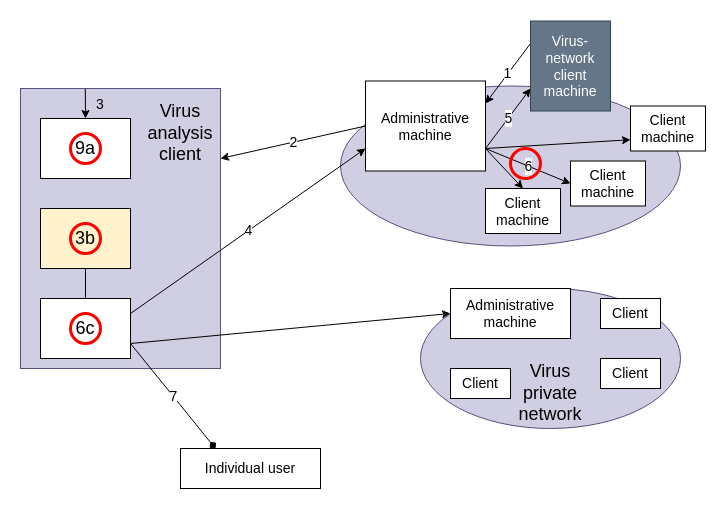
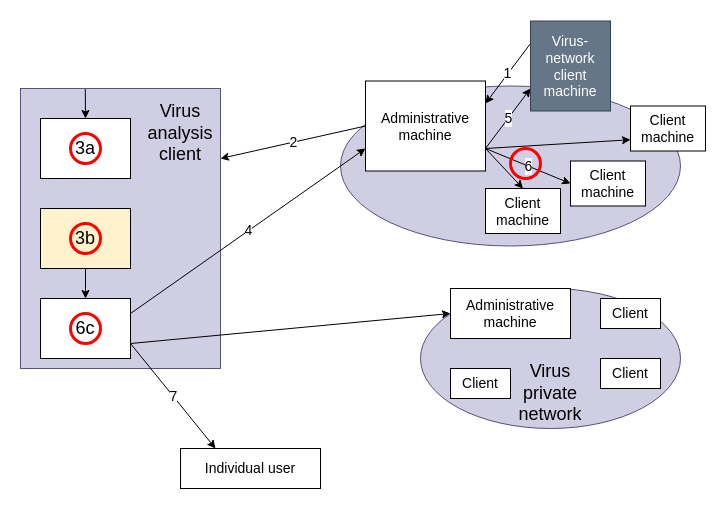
(101, 104) -> none
(86, 149) -> (86, 149)
(86, 292) -> (86, 290)
(210, 442) -> (210, 442)
